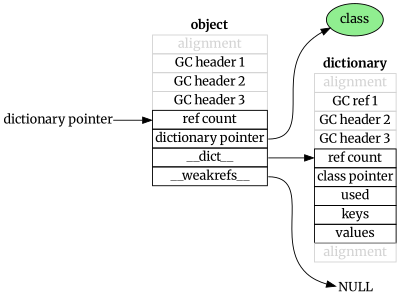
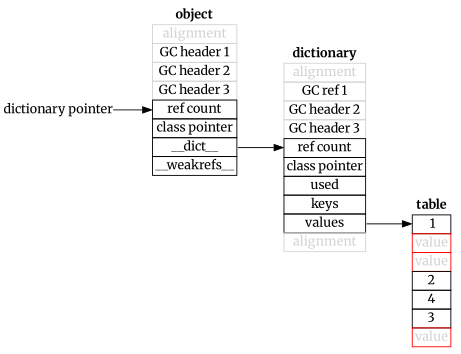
(355, 20) -> none
(210, 138) -> (195, 128)
none -> (431, 272)
(355, 288) -> none
